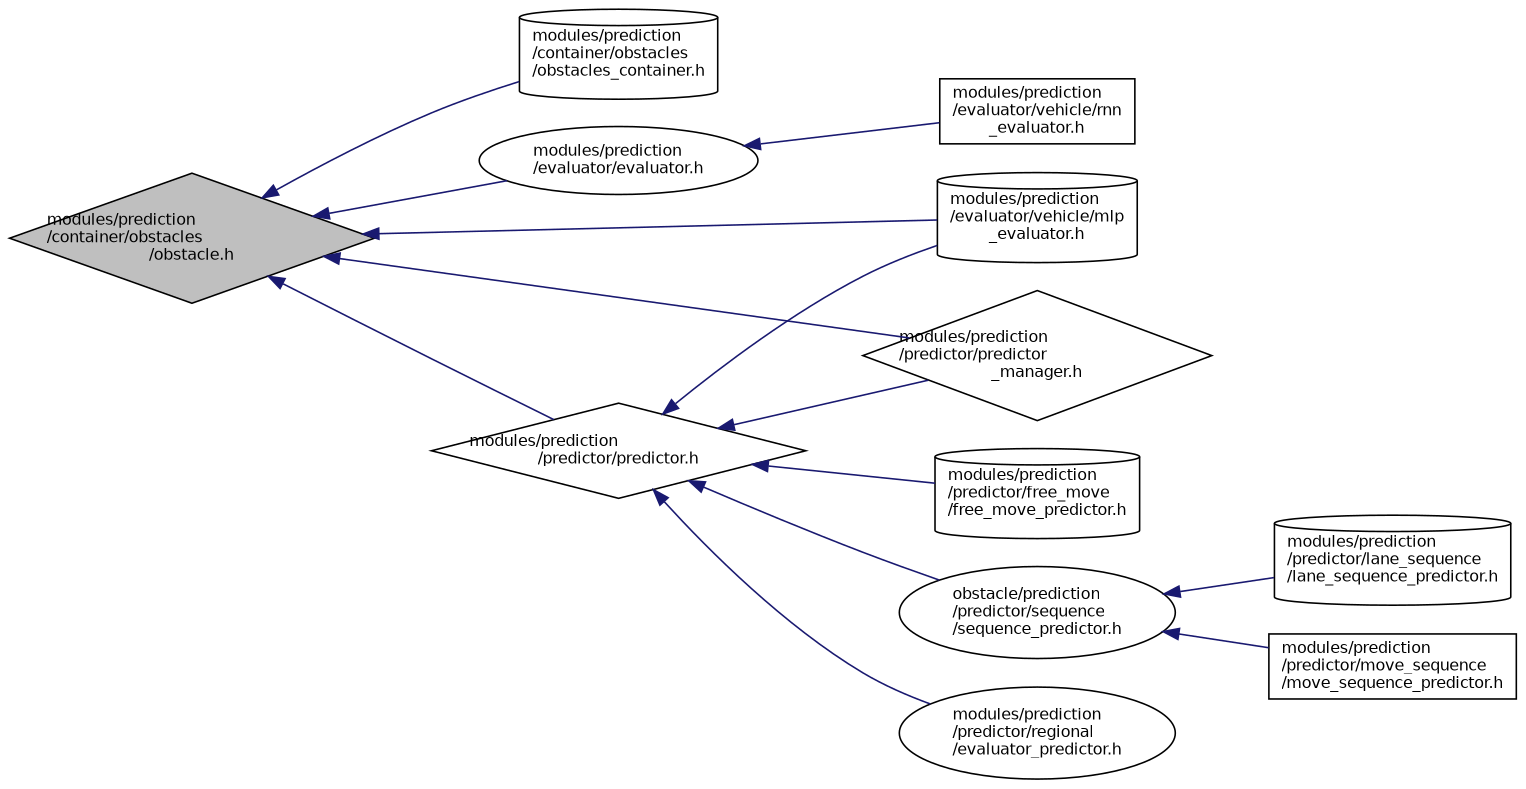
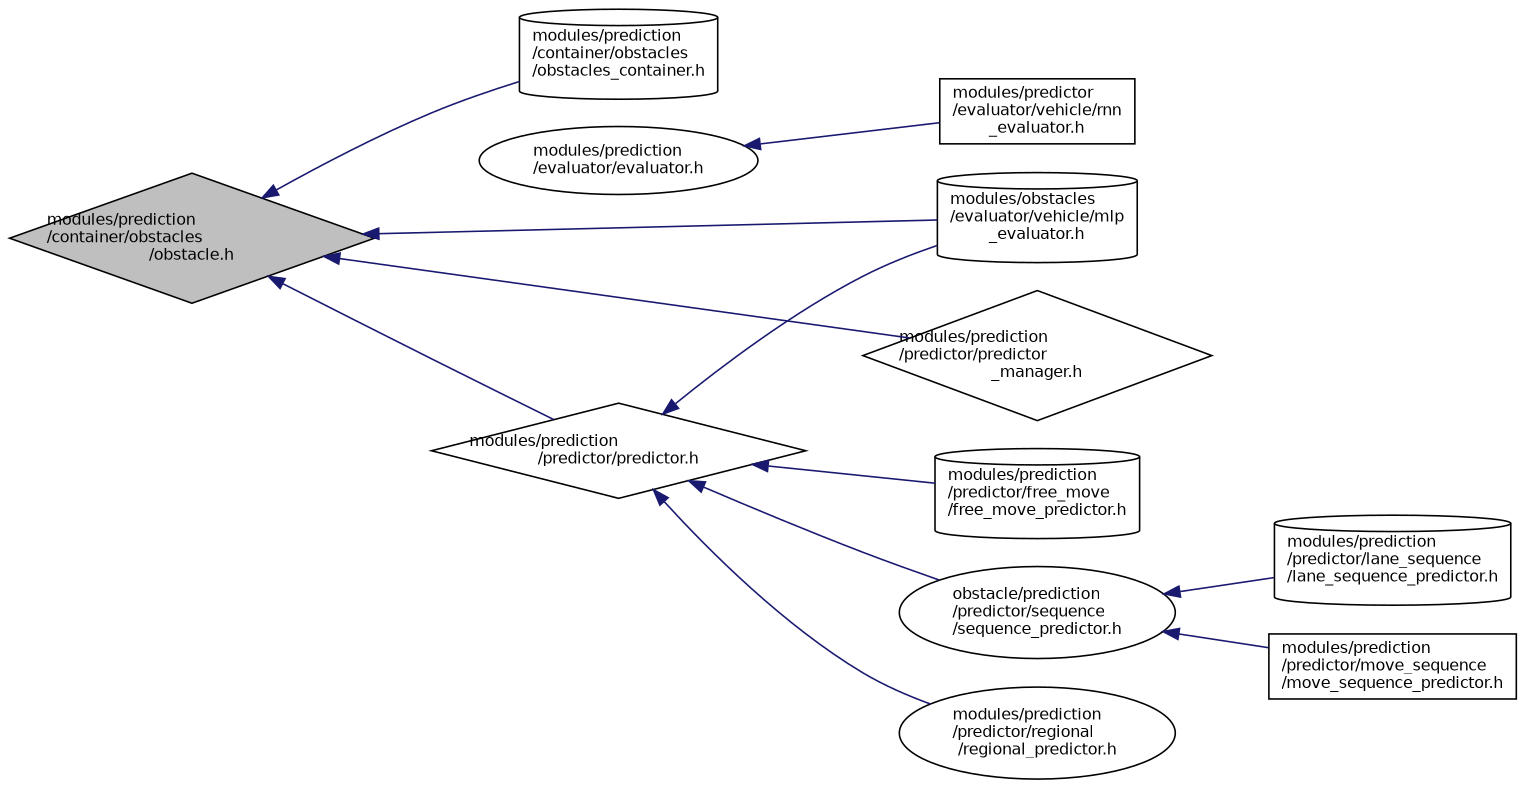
(1037, 111) -> (1037, 111)
(418, 197) -> none
(1037, 218) -> (1037, 218)
(831, 402) -> none
(1037, 733) -> (1037, 733)
